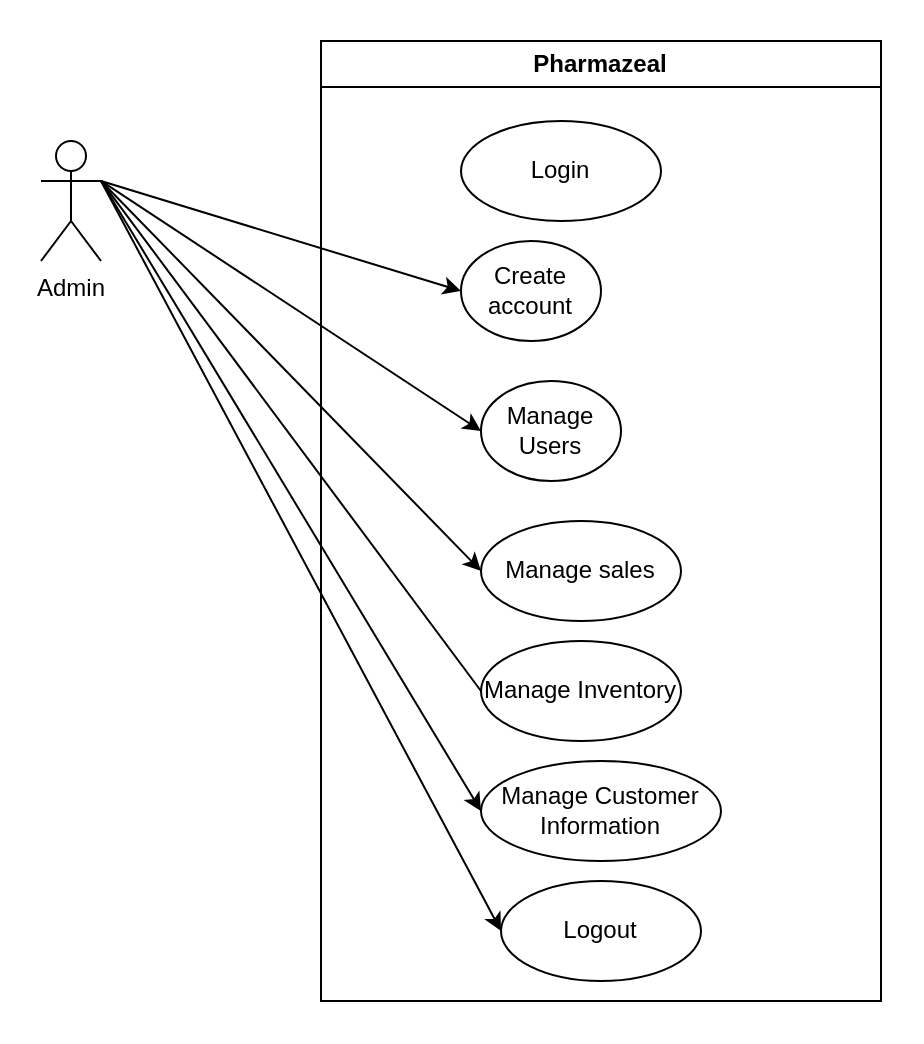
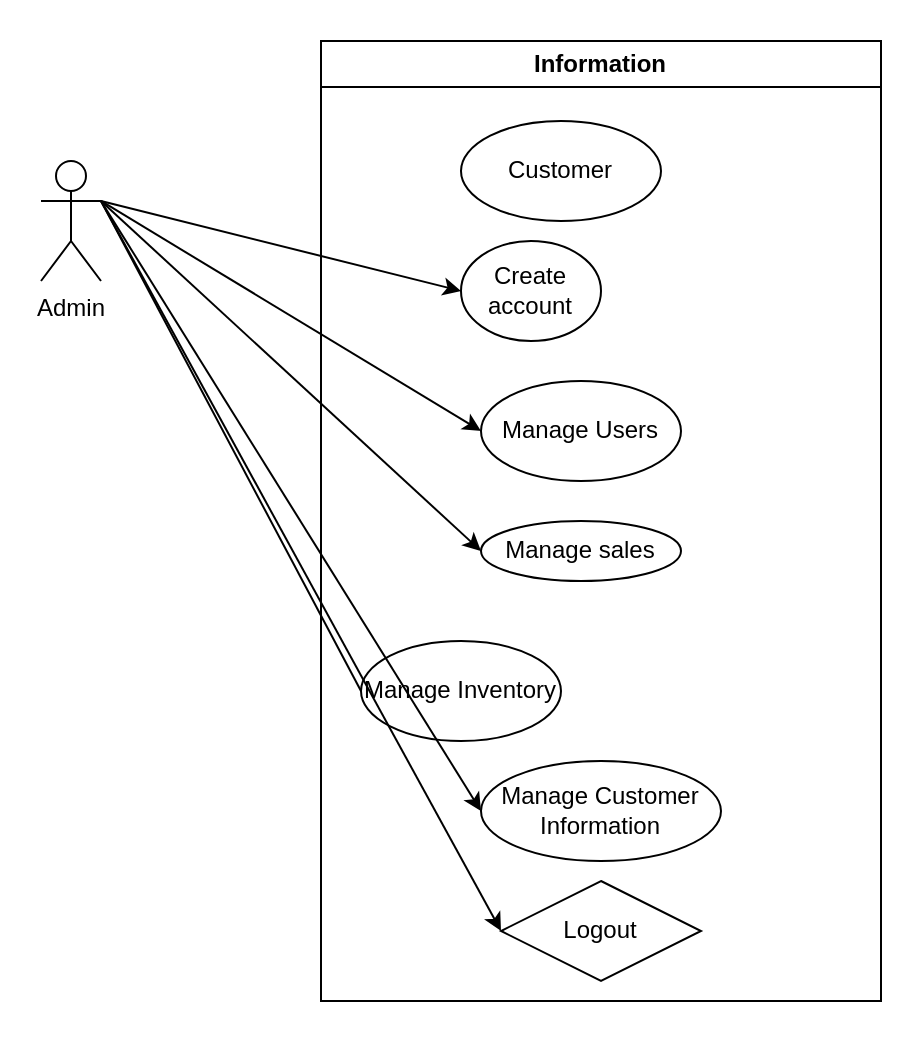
(601, 65) -> (601, 65)
(561, 171) -> (561, 171)
(71, 201) -> (71, 221)
(551, 431) -> (581, 431)
(581, 571) -> (581, 551)
(581, 691) -> (461, 691)
(601, 931) -> (601, 931)
